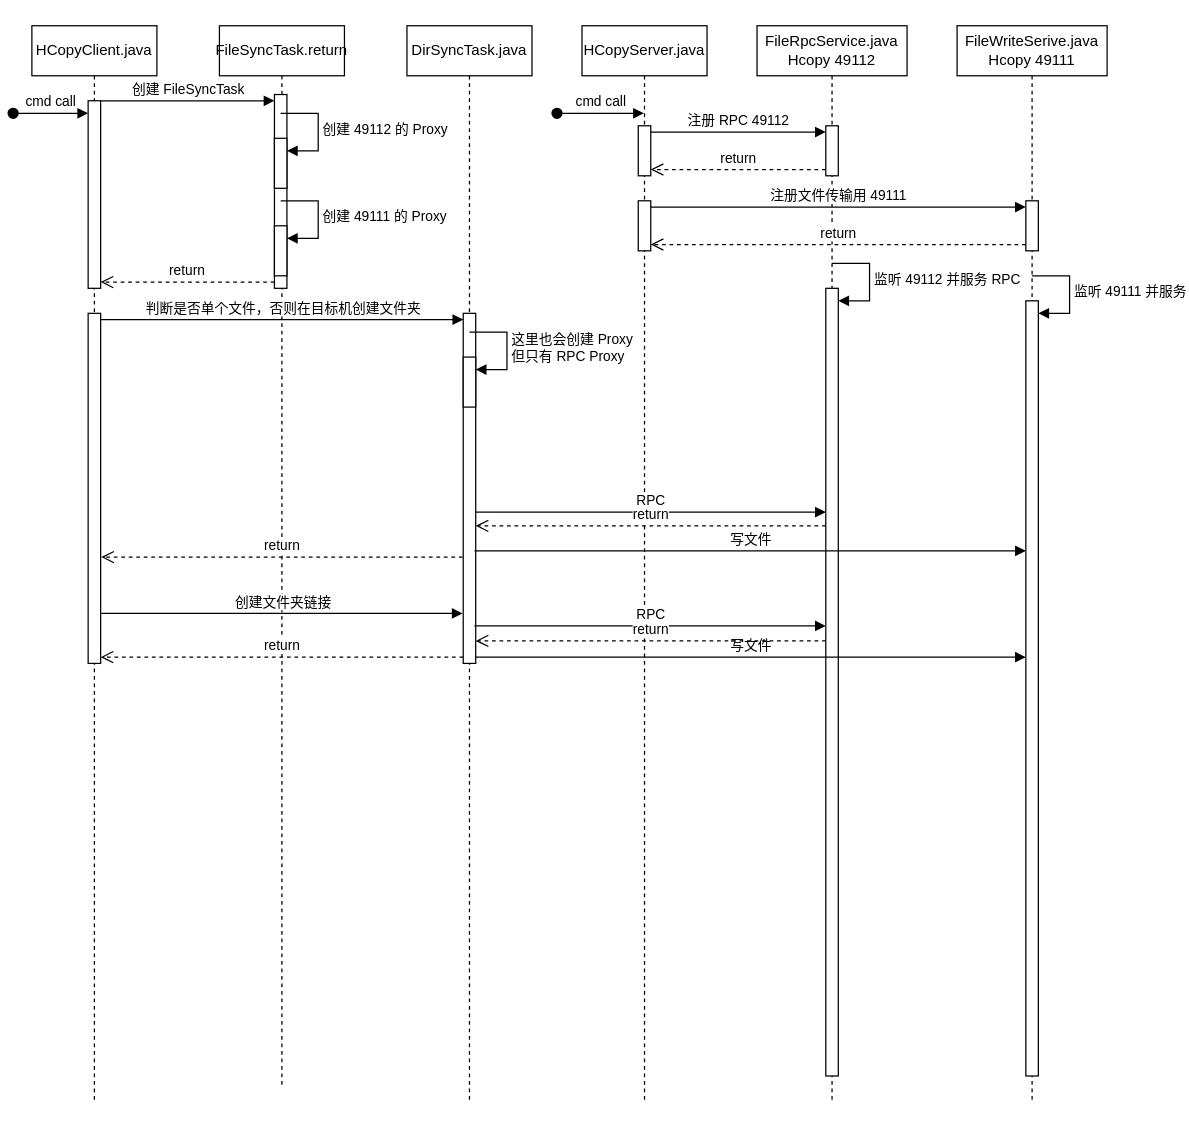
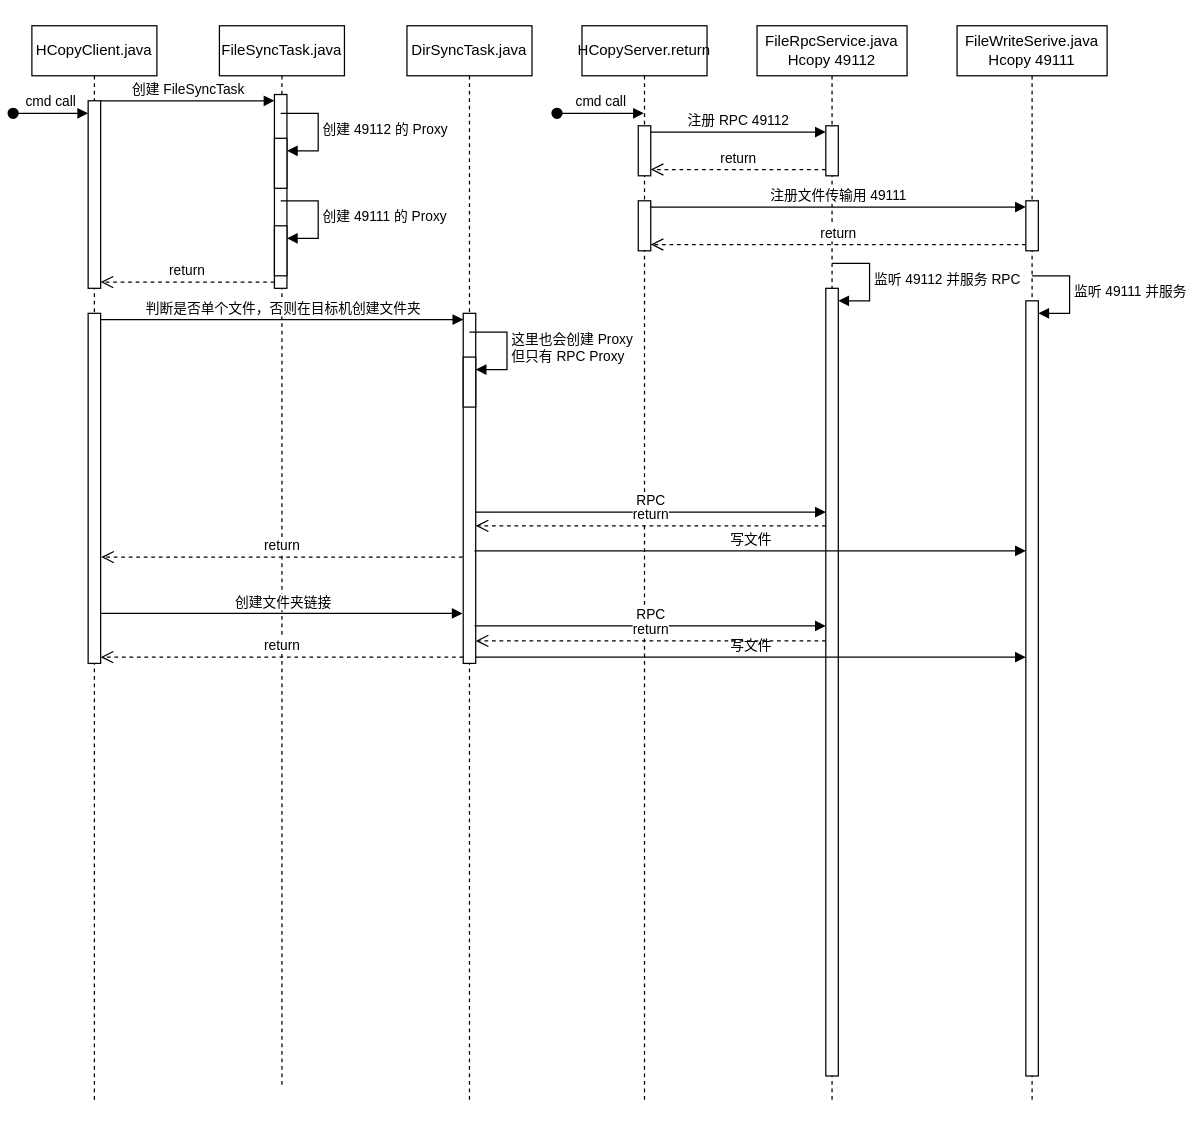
(282, 51) -> (282, 51)
(644, 51) -> (644, 51)
